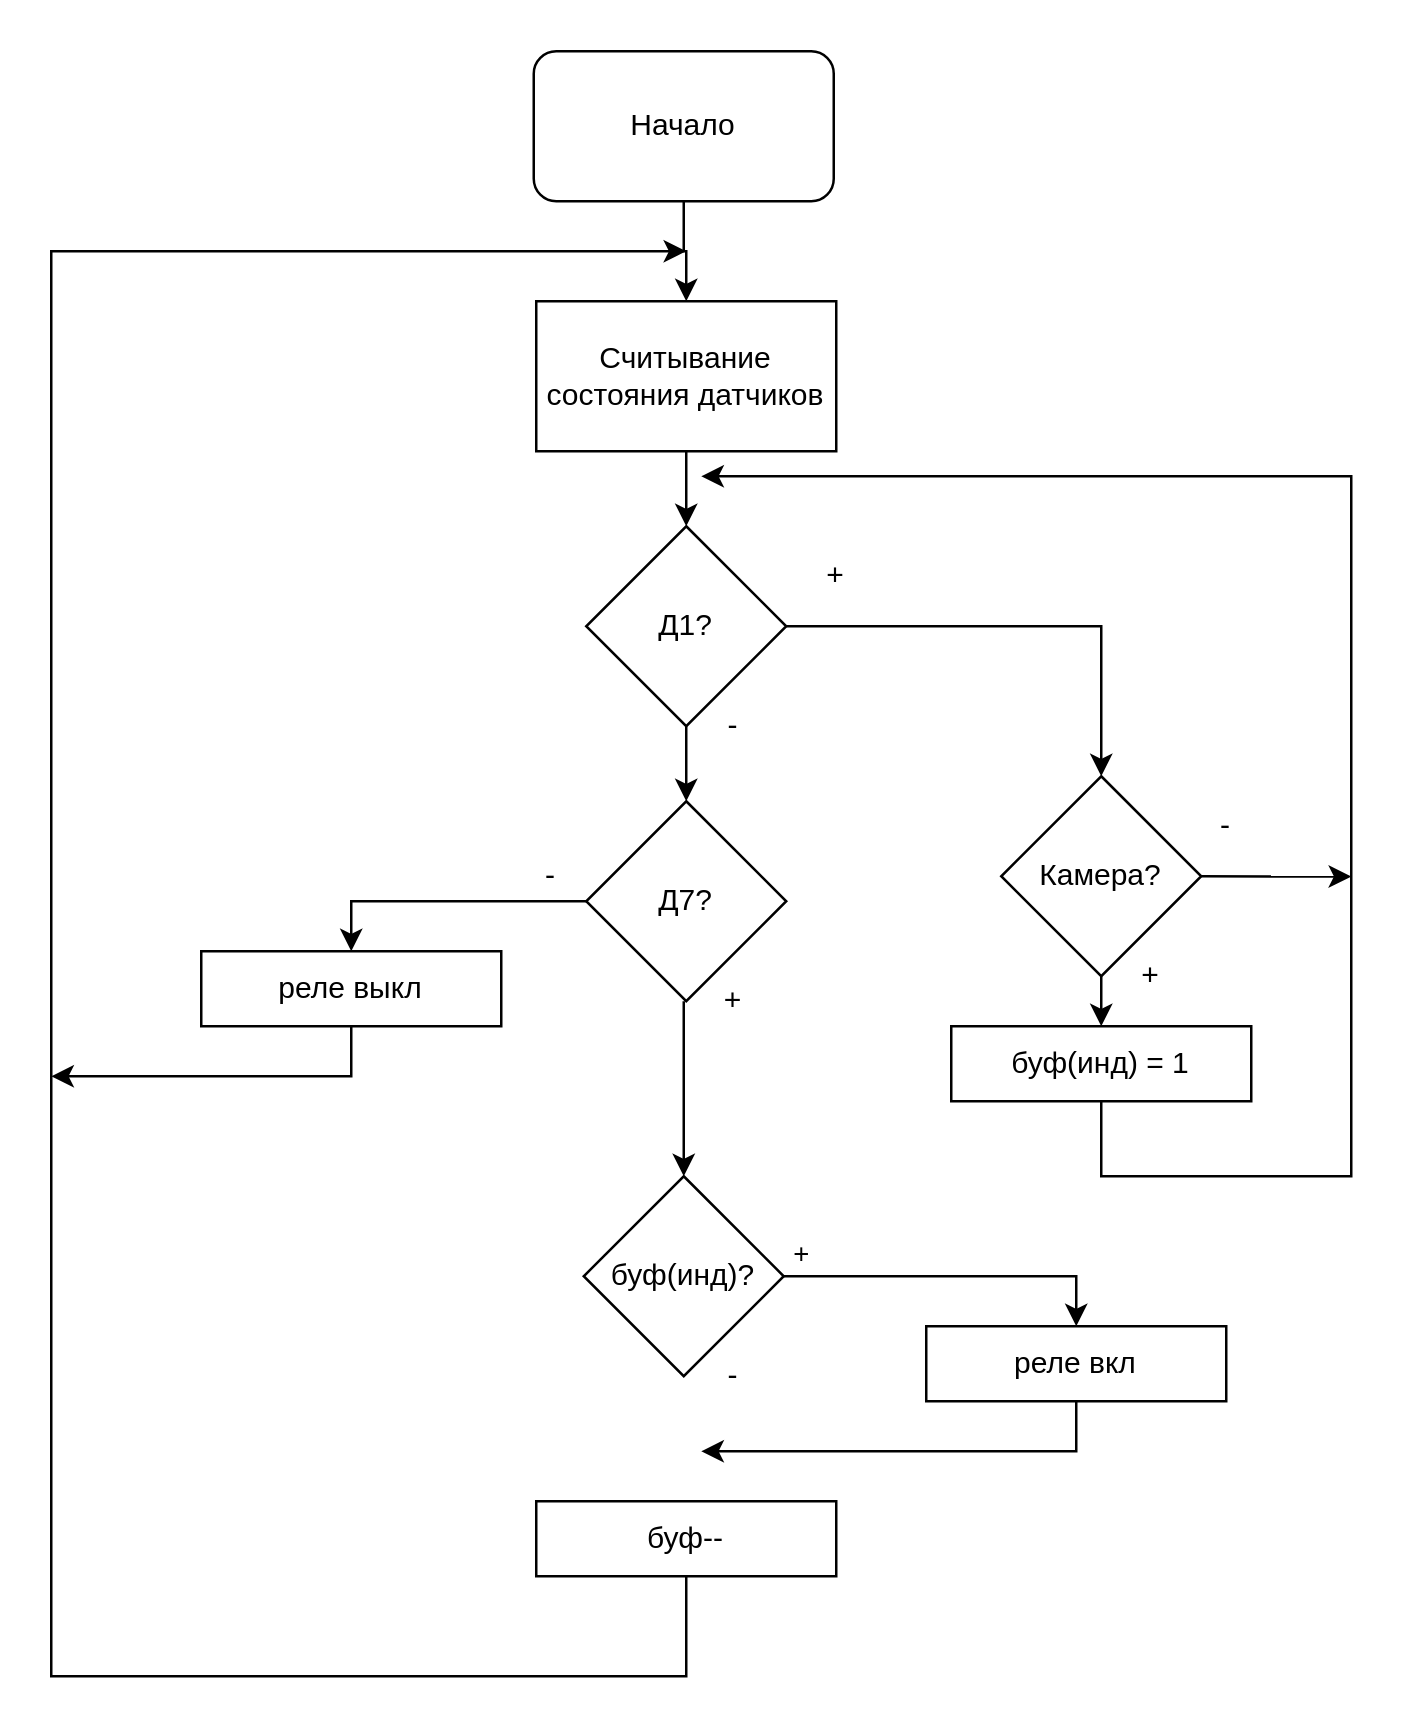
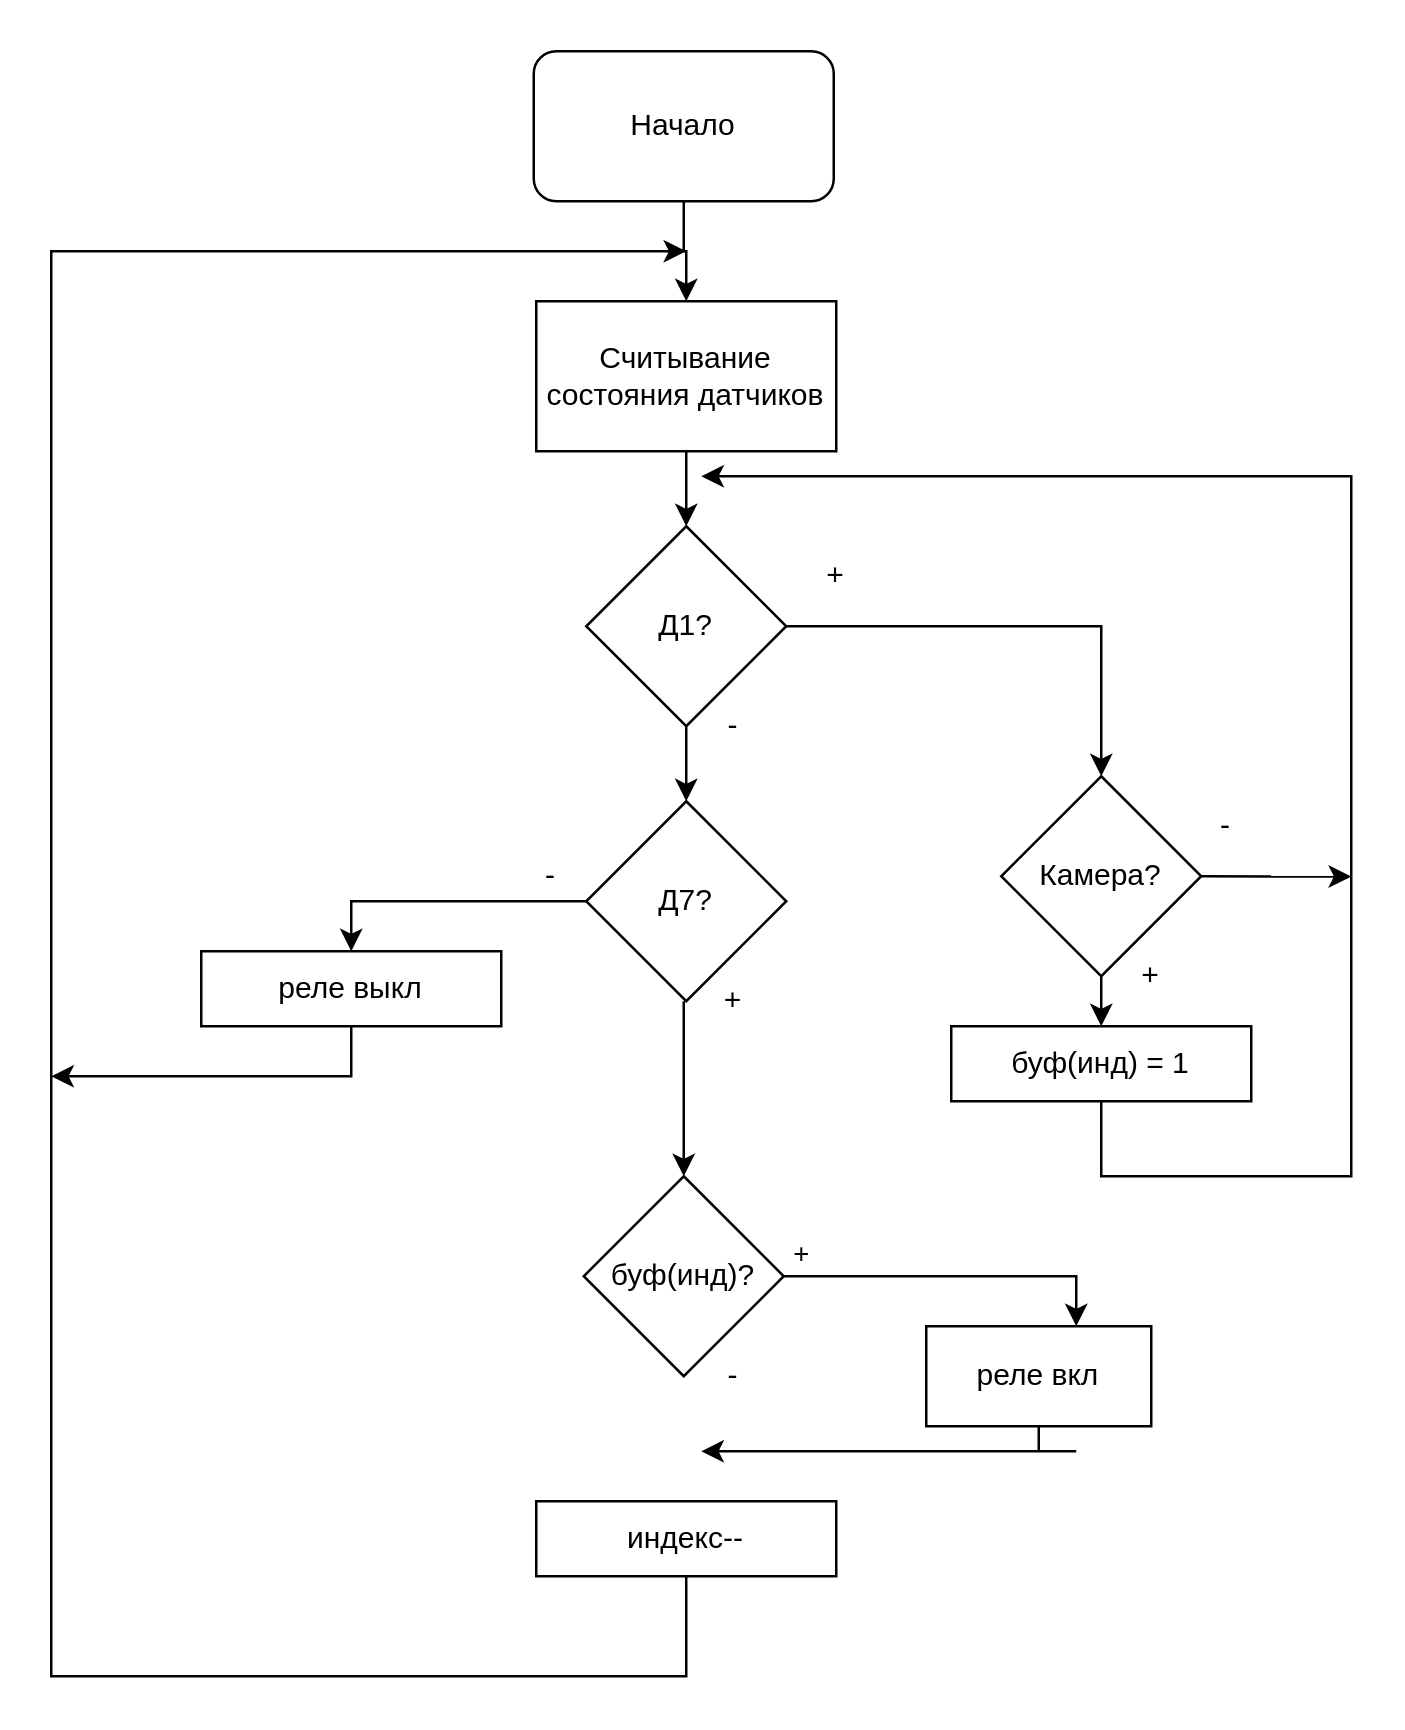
(1076, 1364) -> (1039, 1376)
(686, 1539) -> (686, 1539)
